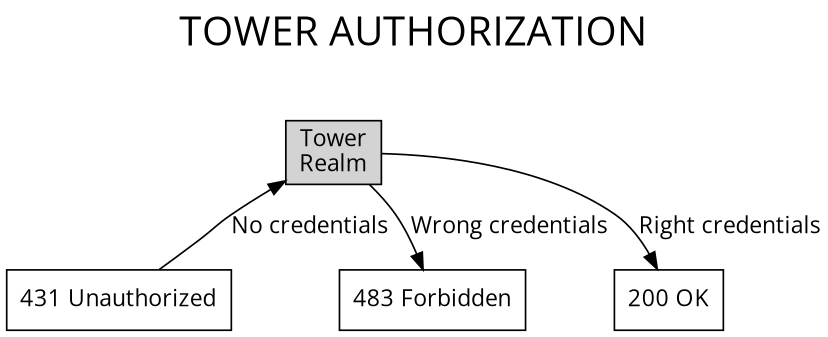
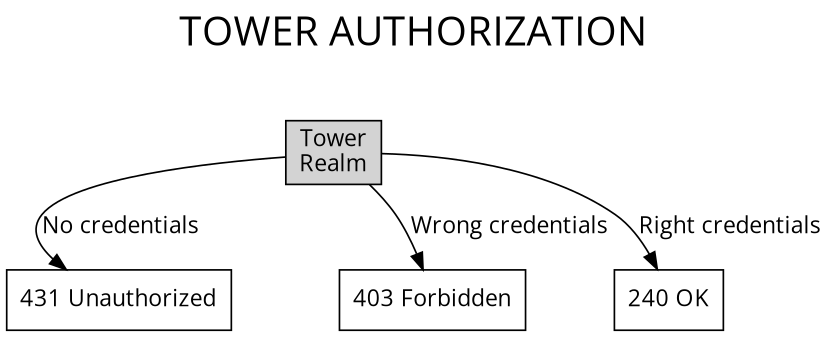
(214, 228) -> (134, 177)
(433, 300) -> (433, 300)
(669, 300) -> (669, 300)
